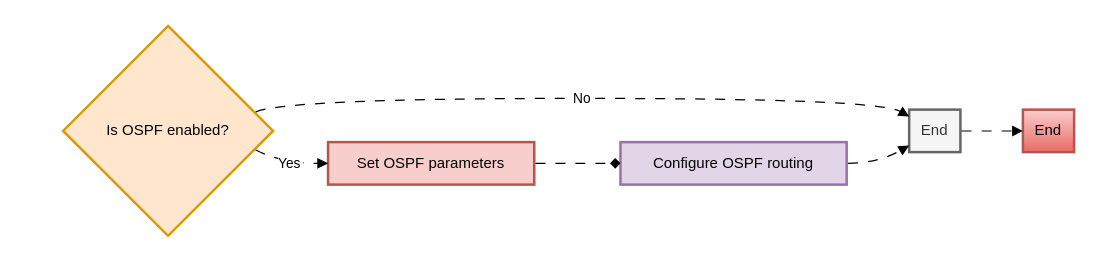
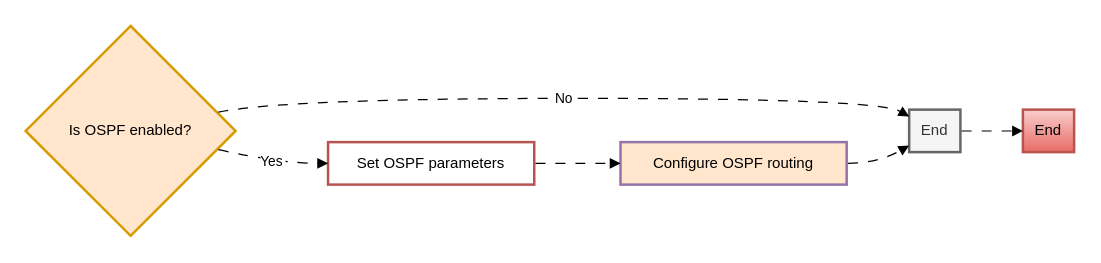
(168, 131) -> (131, 131)
(431, 163) -> (431, 163)
(609, 163) -> (609, 163)
(734, 163) -> (734, 163)
